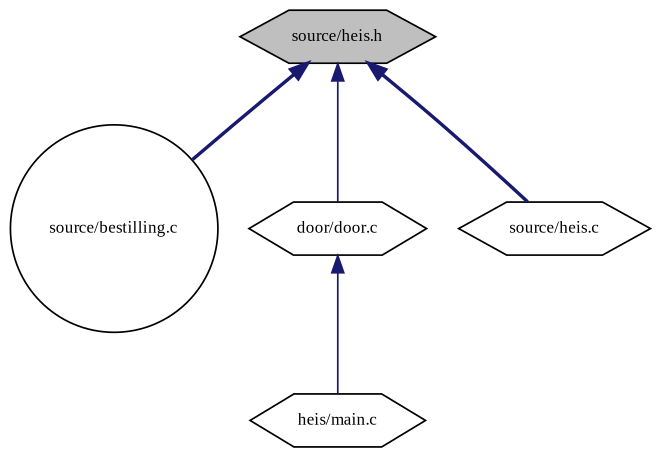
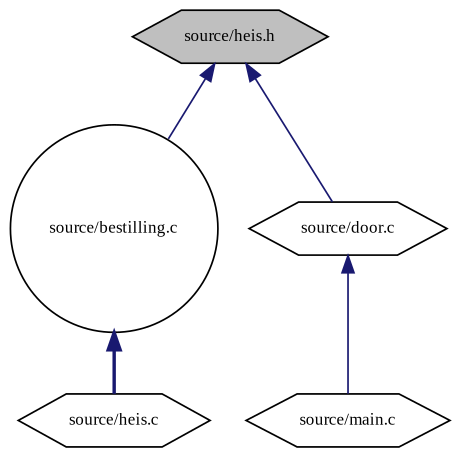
(243, 117) -> (187, 109)
(456, 137) -> (114, 372)
(338, 229) -> (348, 229)
(338, 420) -> (348, 420)
